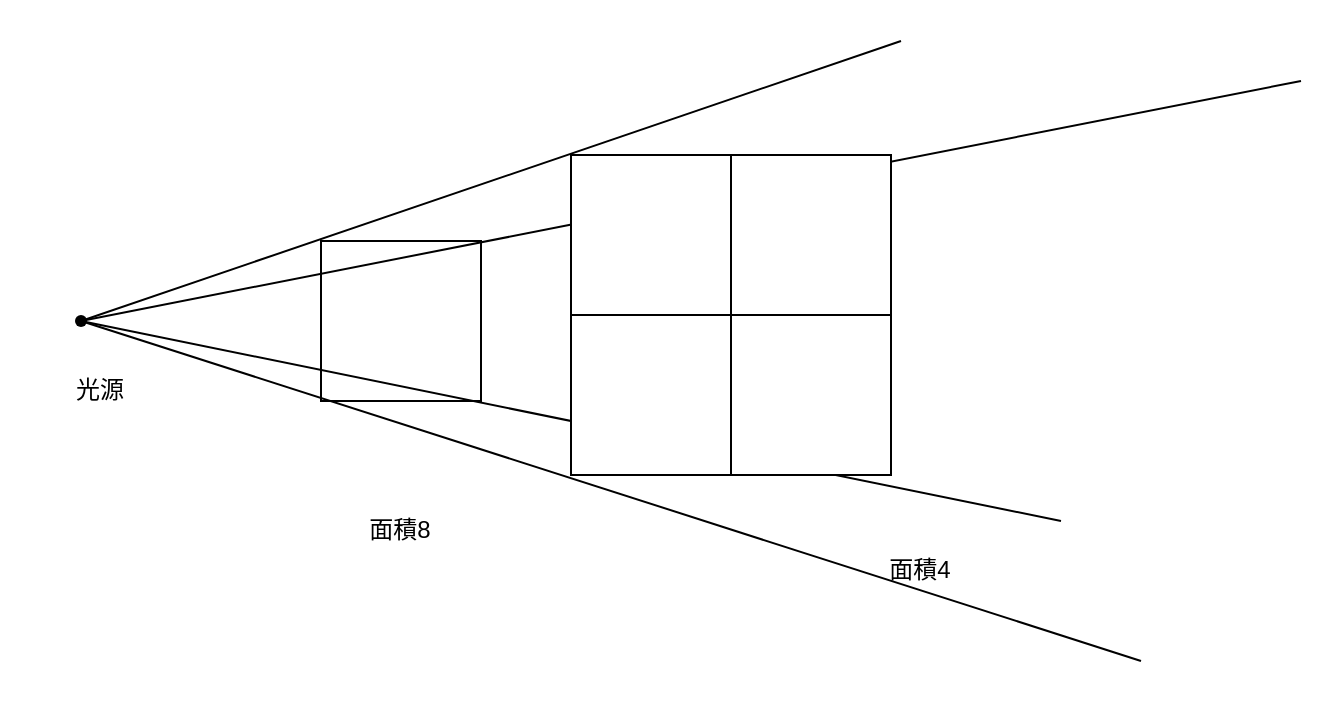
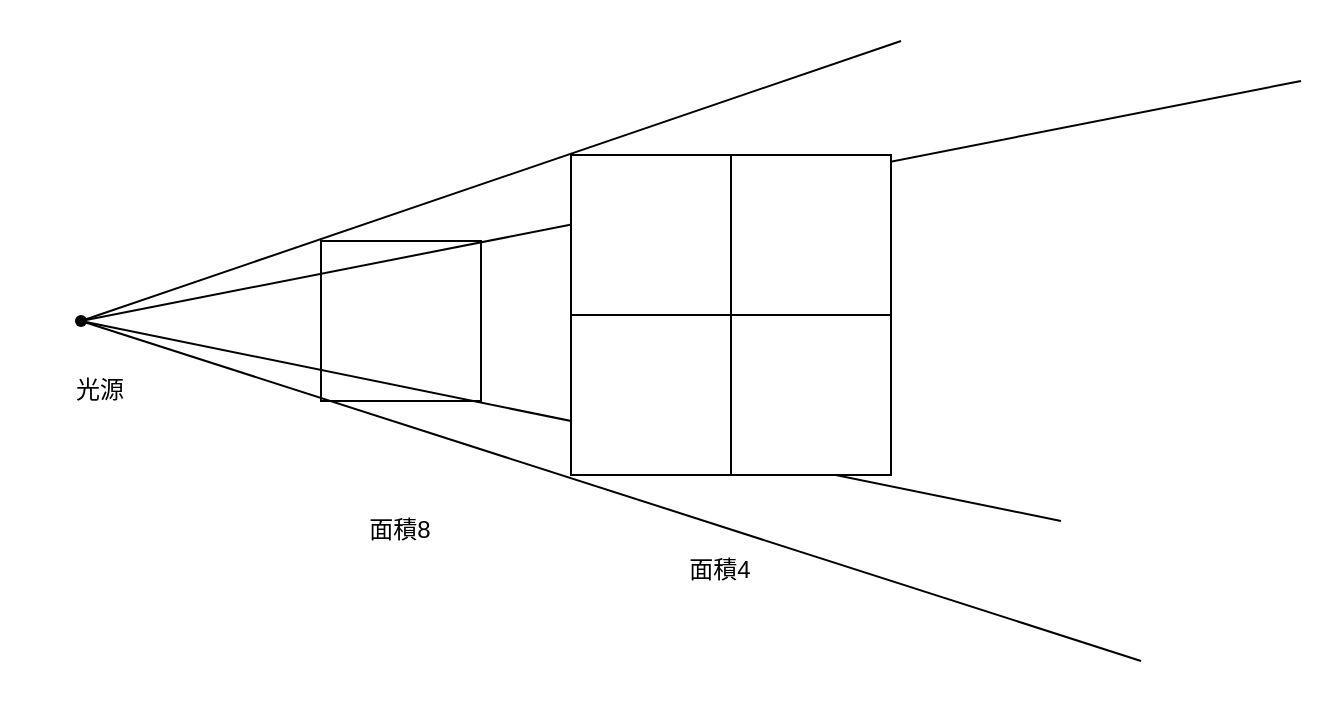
(921, 571) -> (721, 571)
